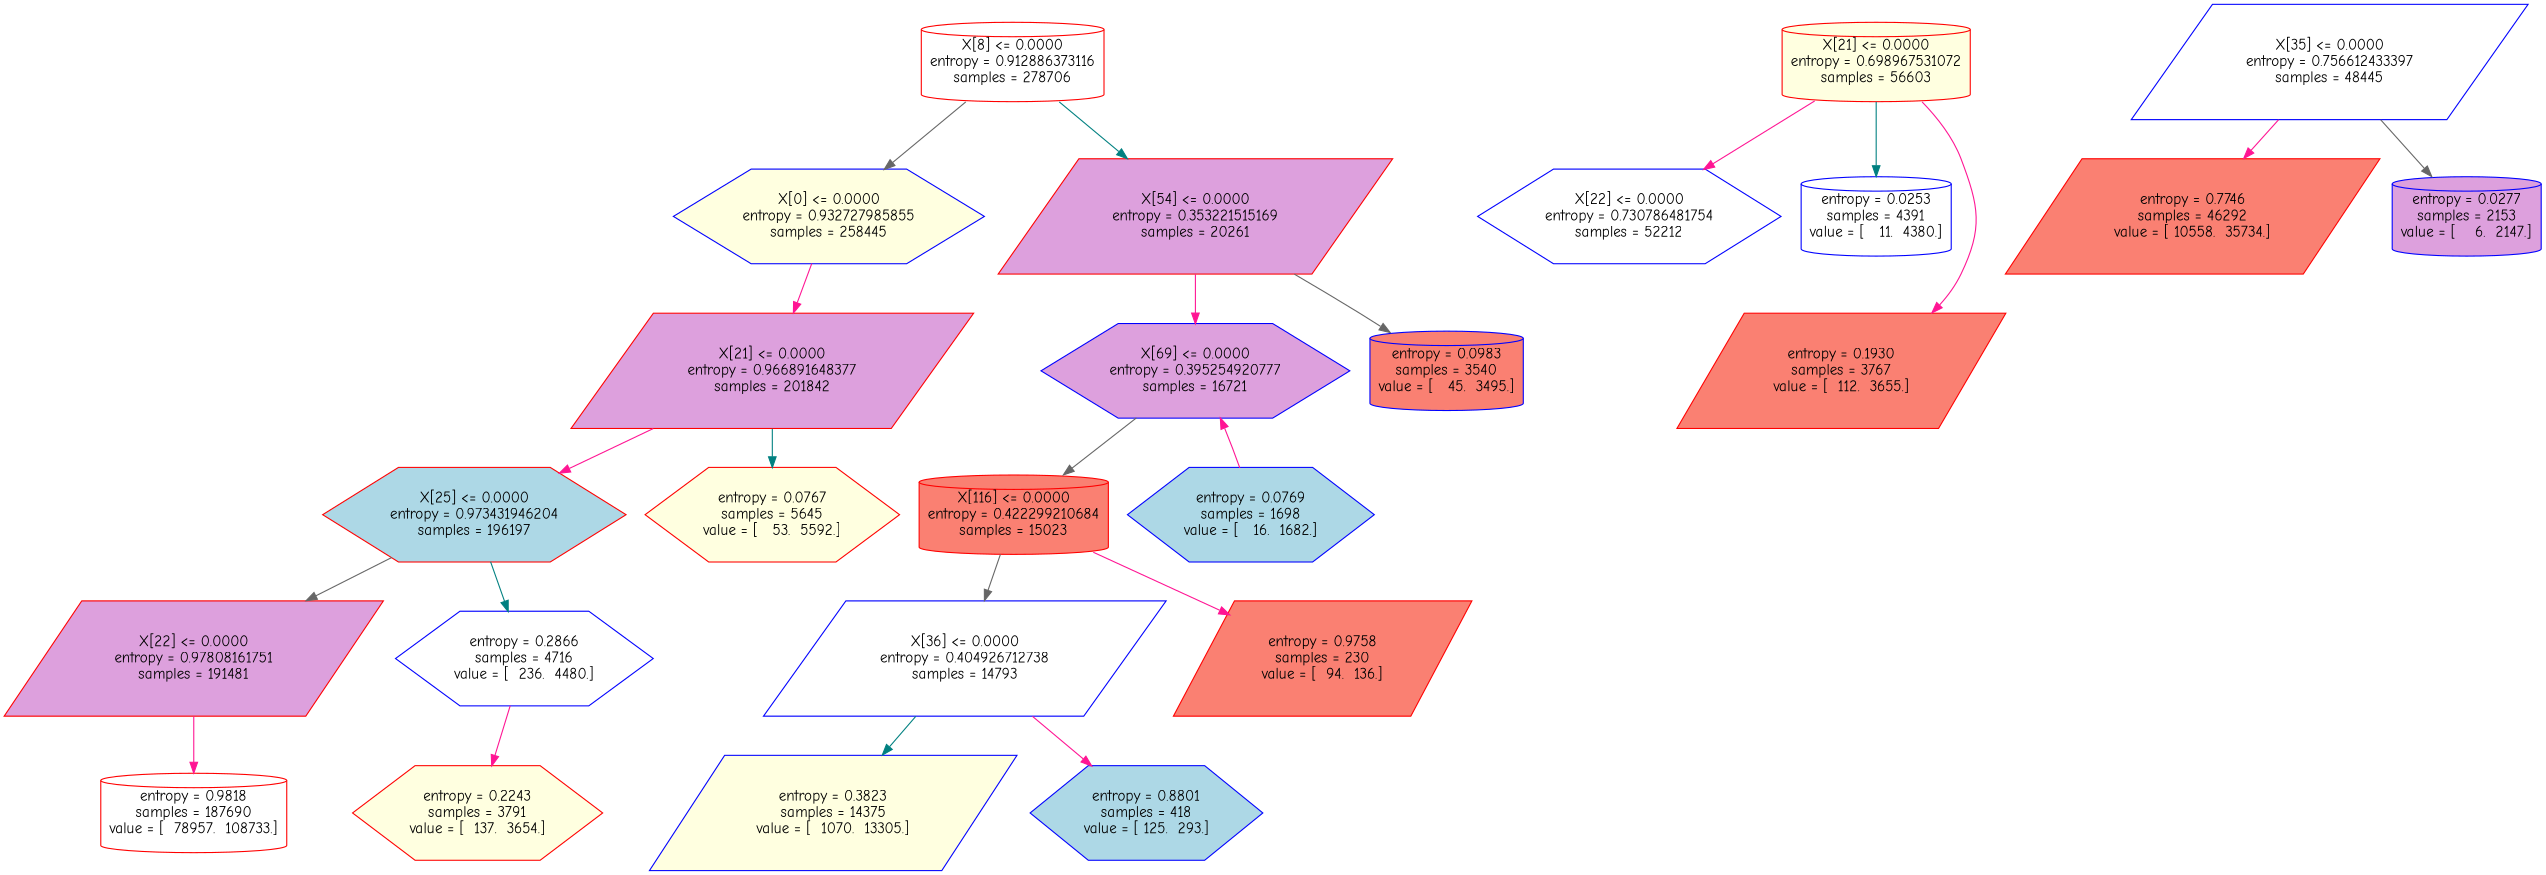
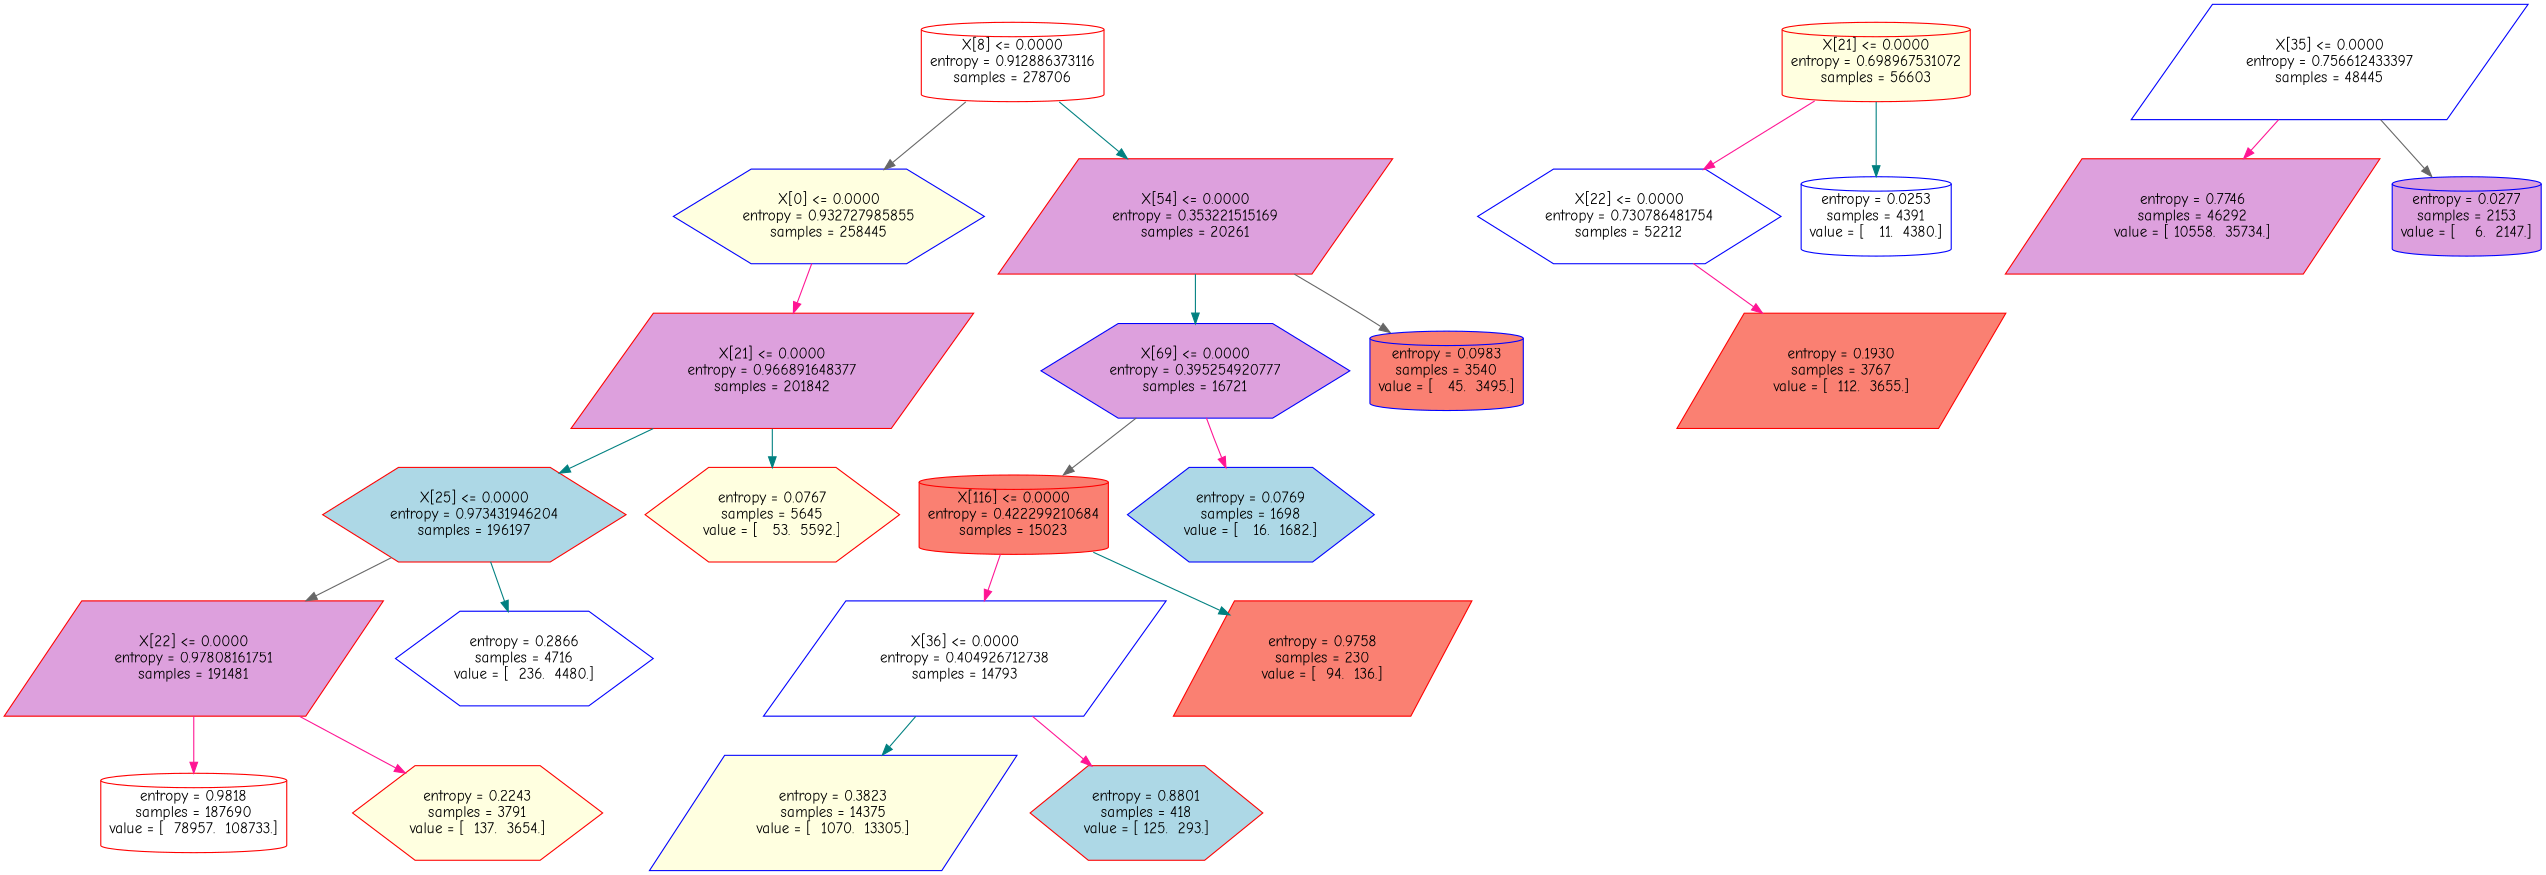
(1974, 201) -> (1723, 285)
(2193, 216) -> (2193, 216)
(1195, 294) -> (1195, 294)
(611, 448) -> (611, 448)
(1232, 448) -> (1214, 438)
(994, 572) -> (994, 572)
(1156, 581) -> (1156, 581)
(503, 731) -> (348, 742)
(1146, 813) -> (1146, 813)
